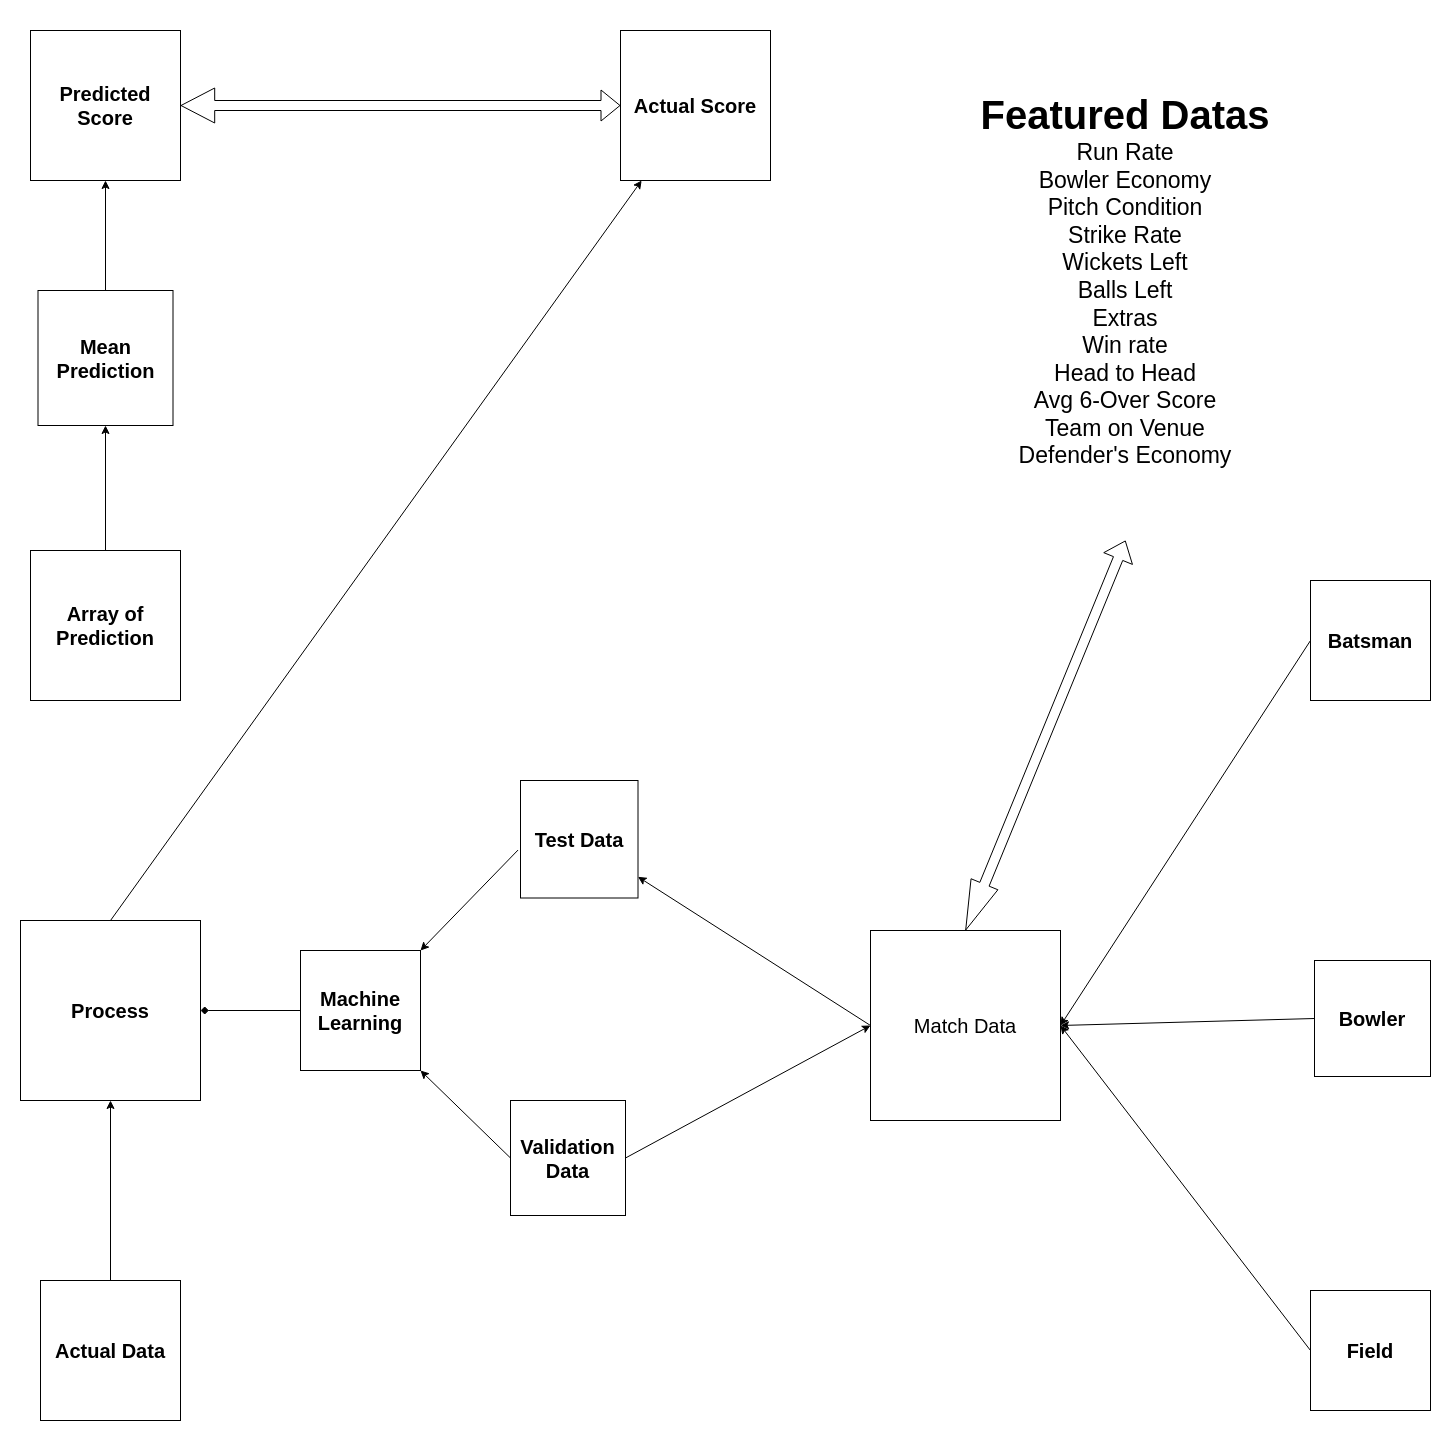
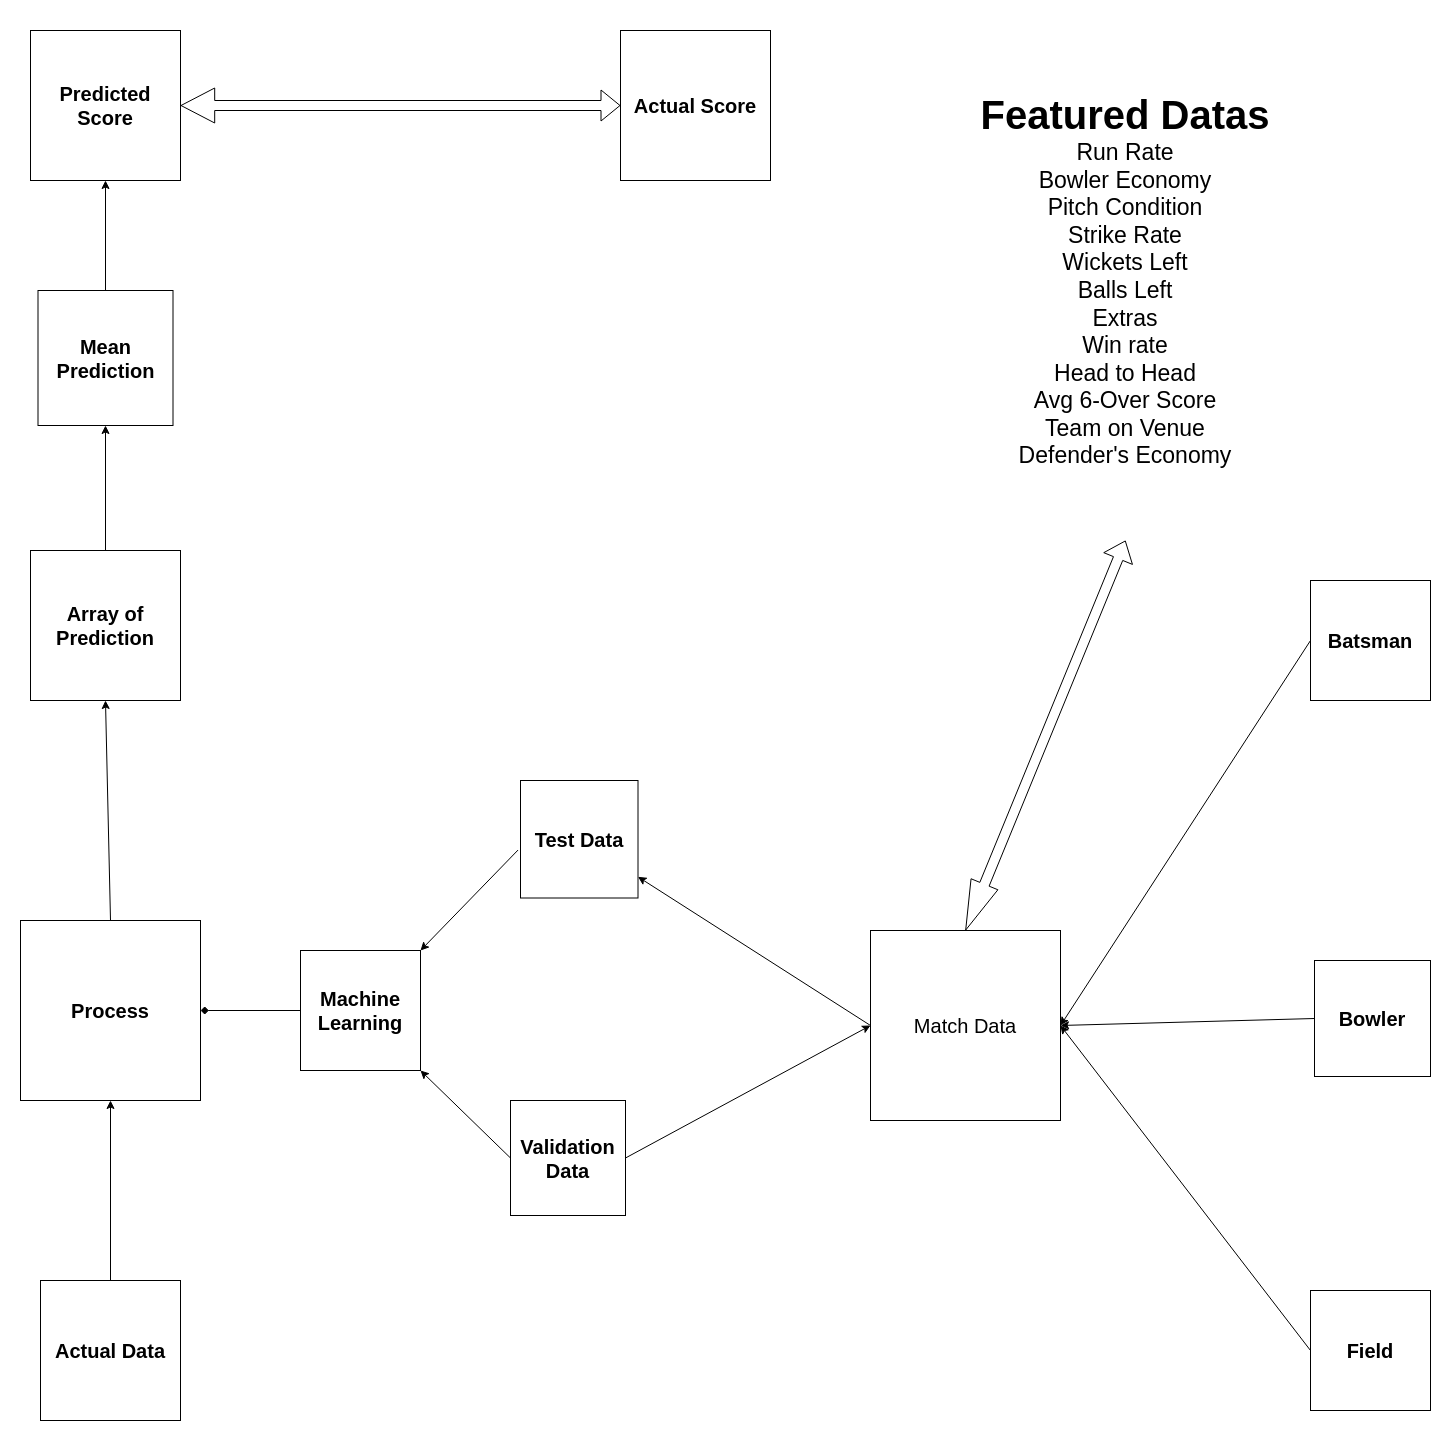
(374, 553) -> (108, 814)
